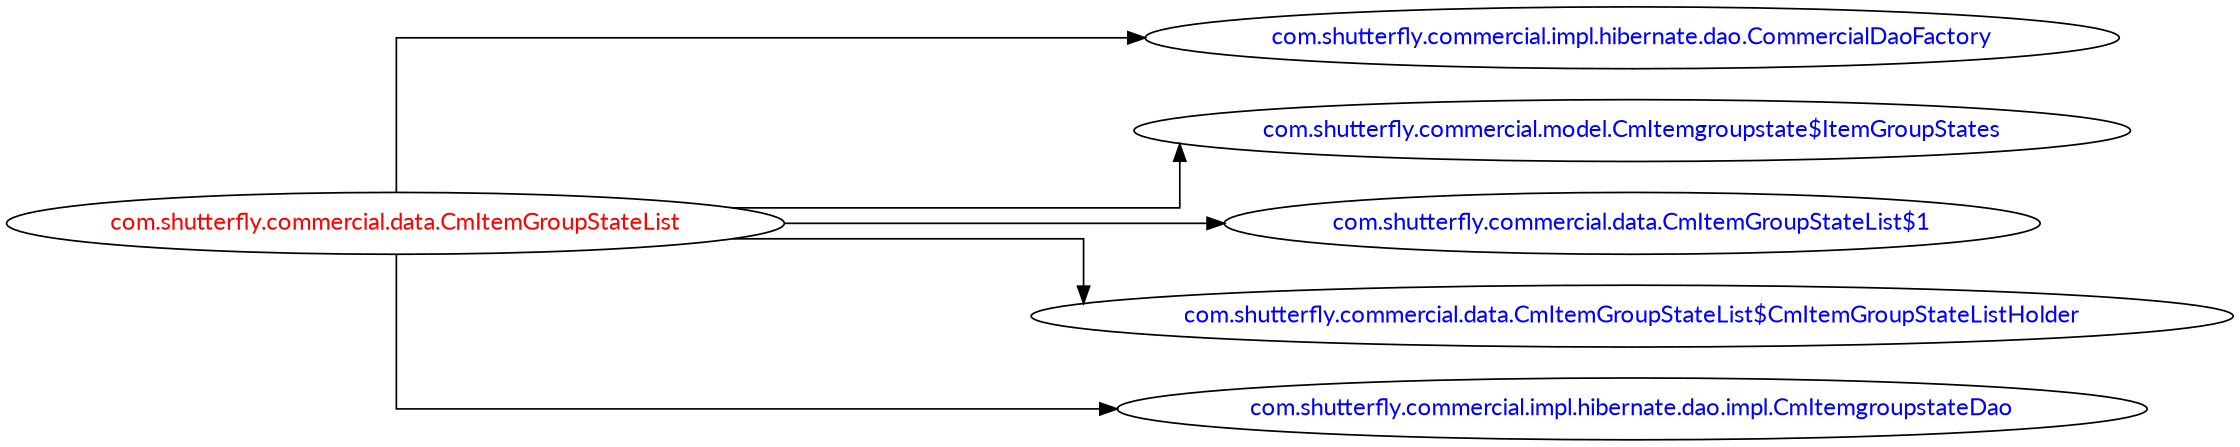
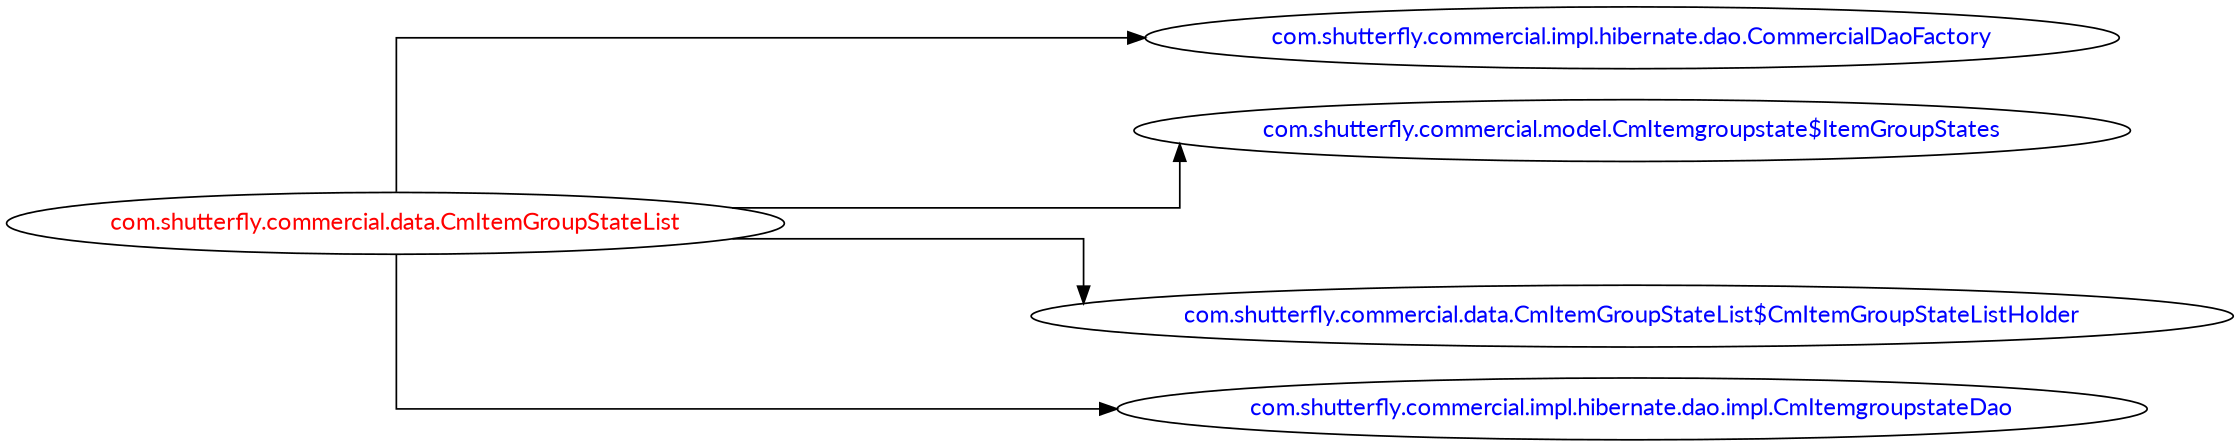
(1632, 223) -> none
